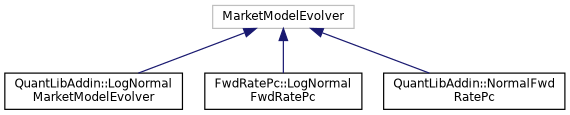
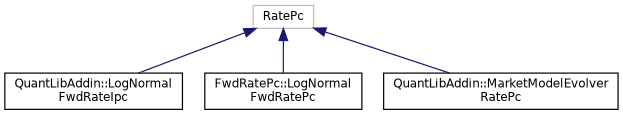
(283, 17) -> (283, 17)
(94, 91) -> (94, 91)
(474, 91) -> (501, 91)
